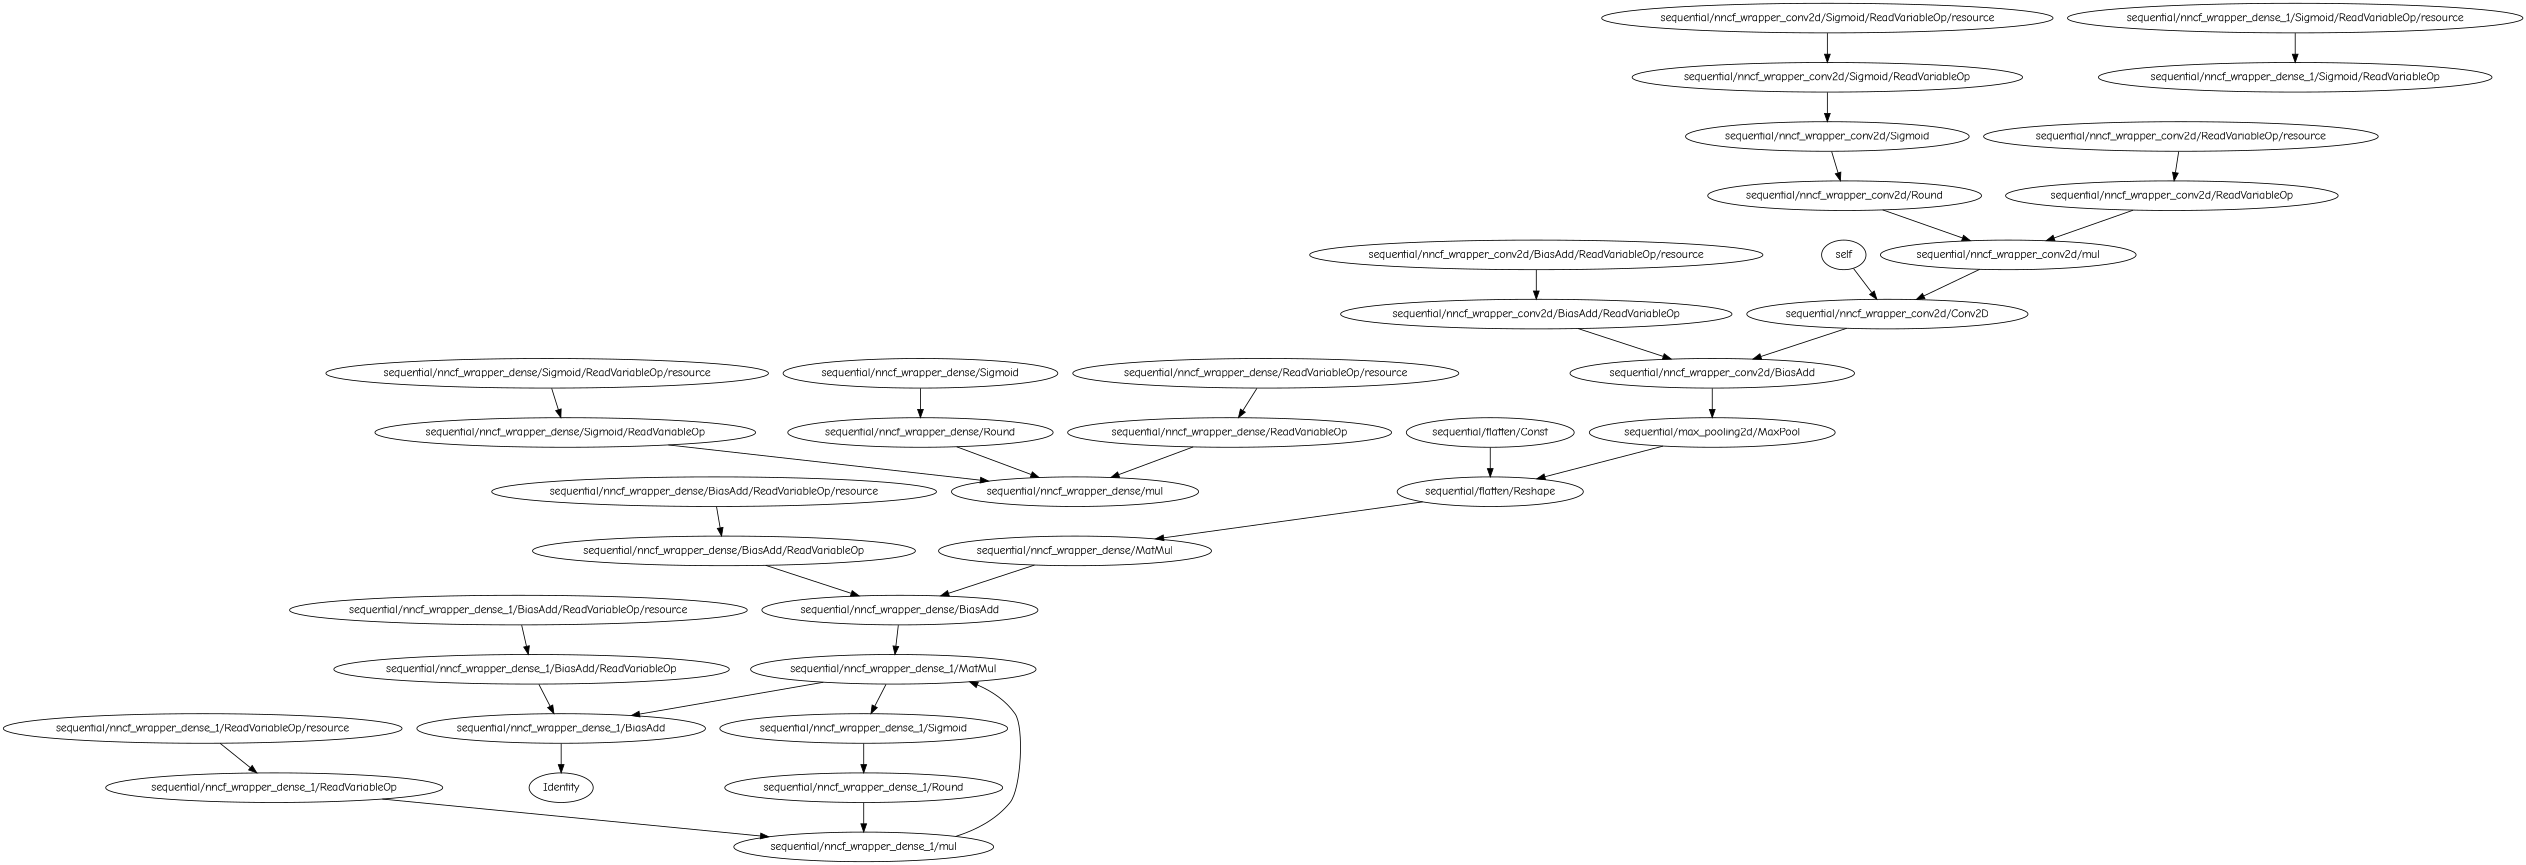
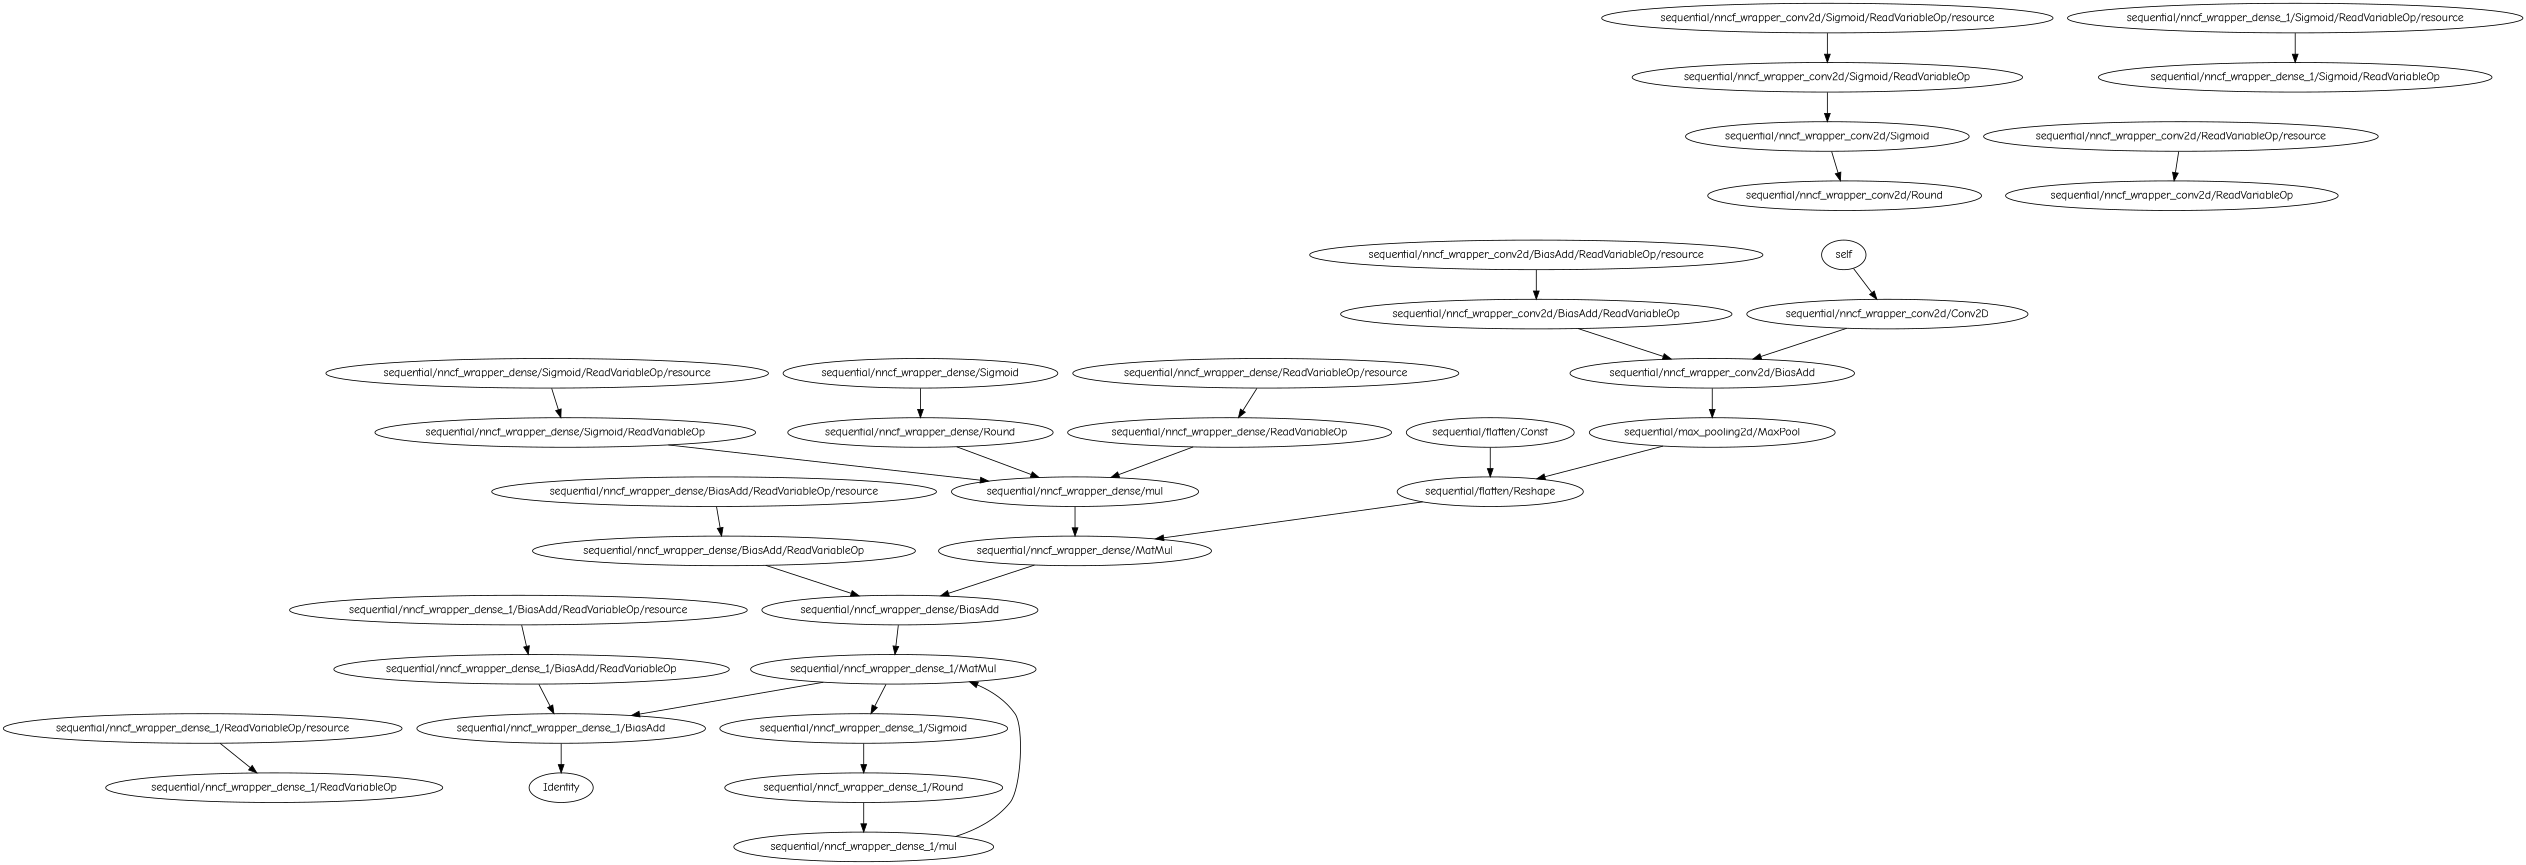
(2008, 255) -> none
none -> (1075, 517)
(571, 818) -> none
